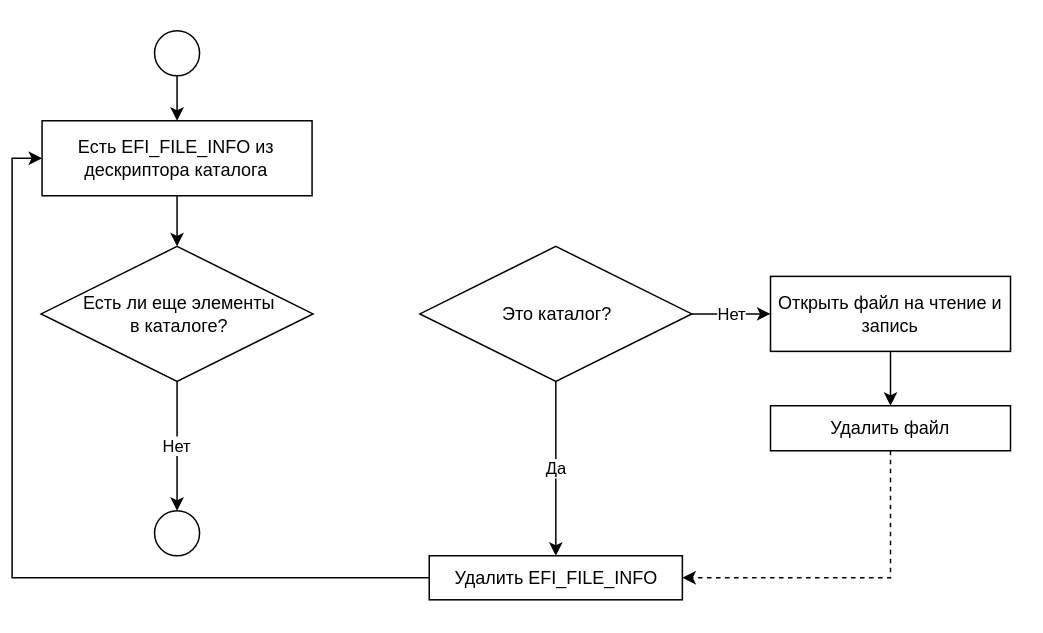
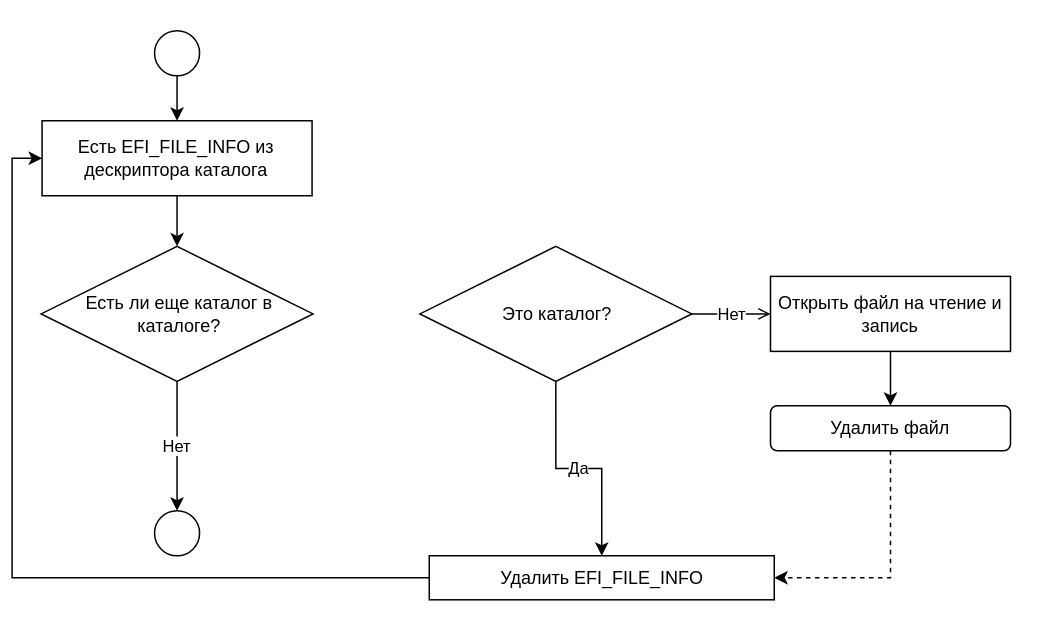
(179, 314) -> (179, 314)
(759, 314) -> (761, 314)
(890, 428) -> (890, 428)
(556, 578) -> (602, 578)
